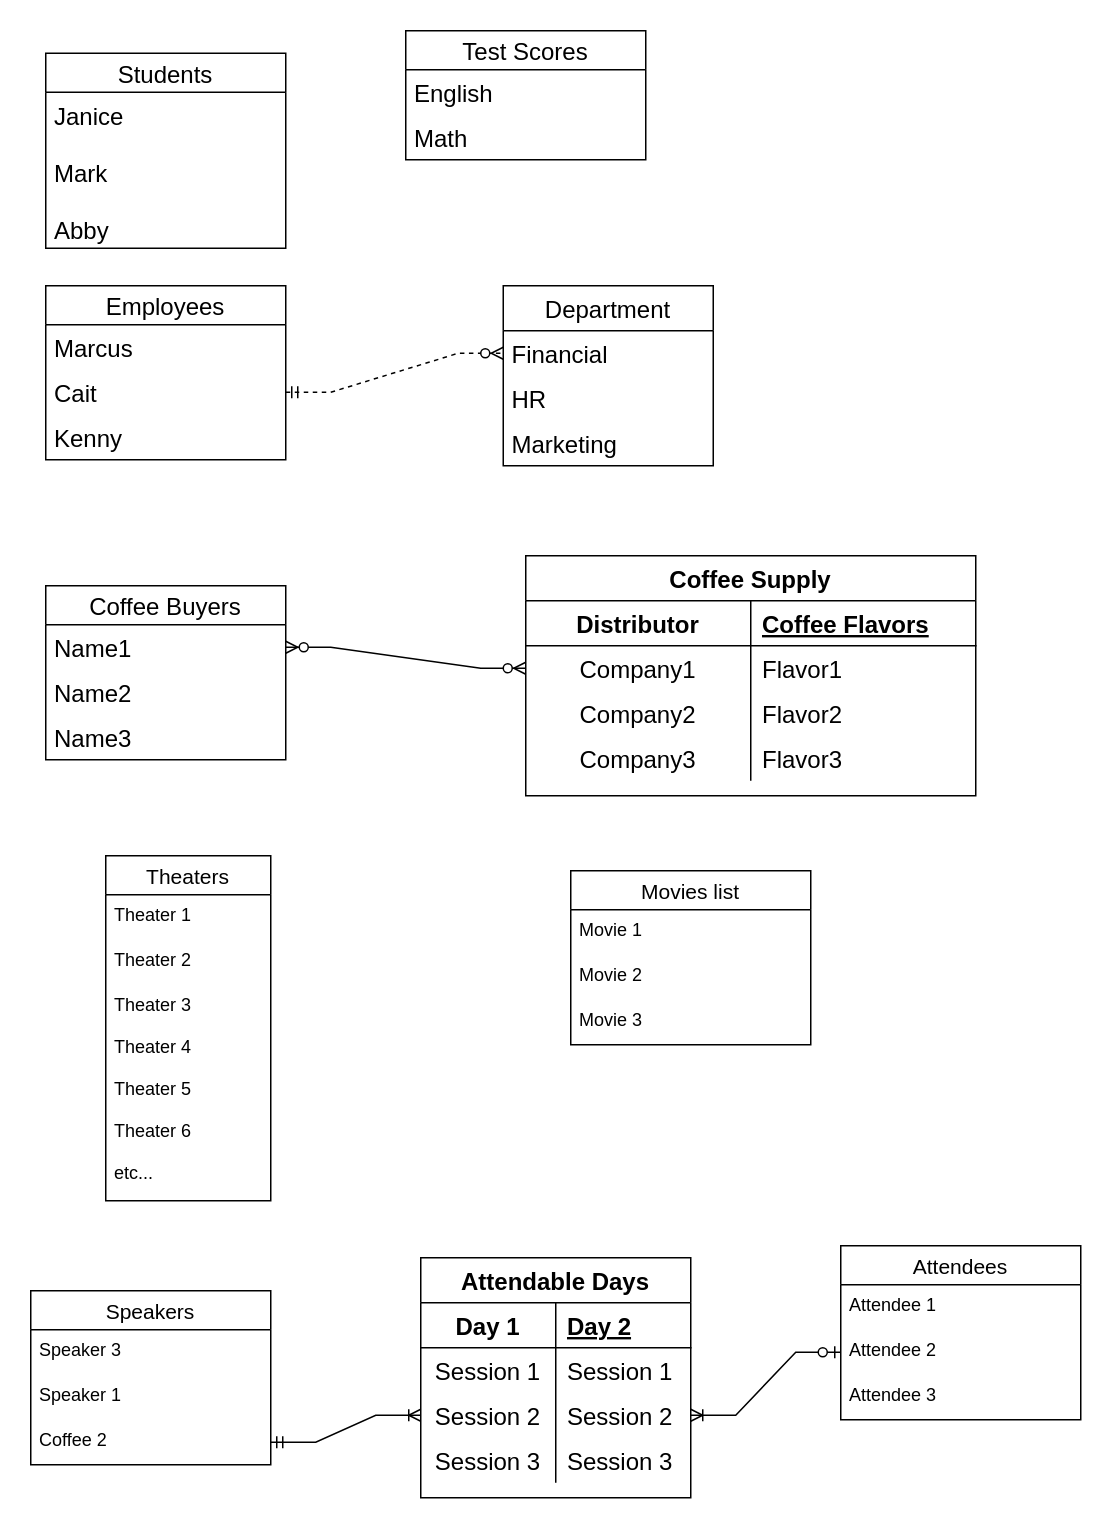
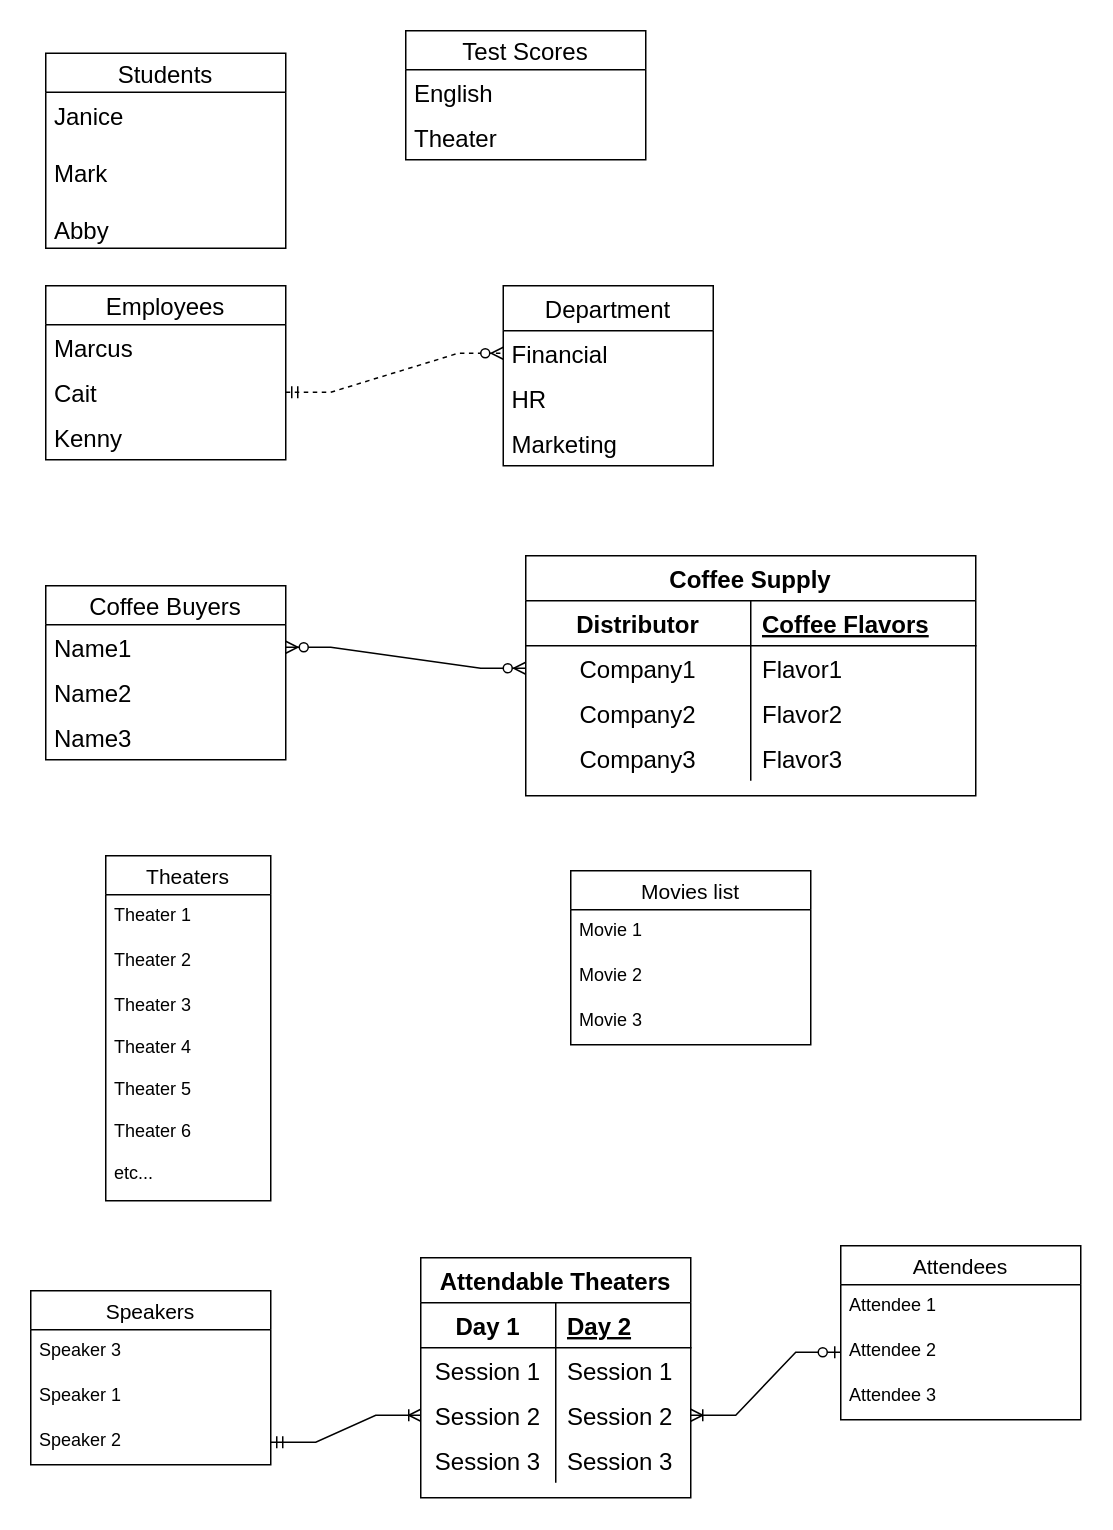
(441, 139) -> (461, 139)
(555, 1282) -> (555, 1282)
(77, 1440) -> (82, 1440)
